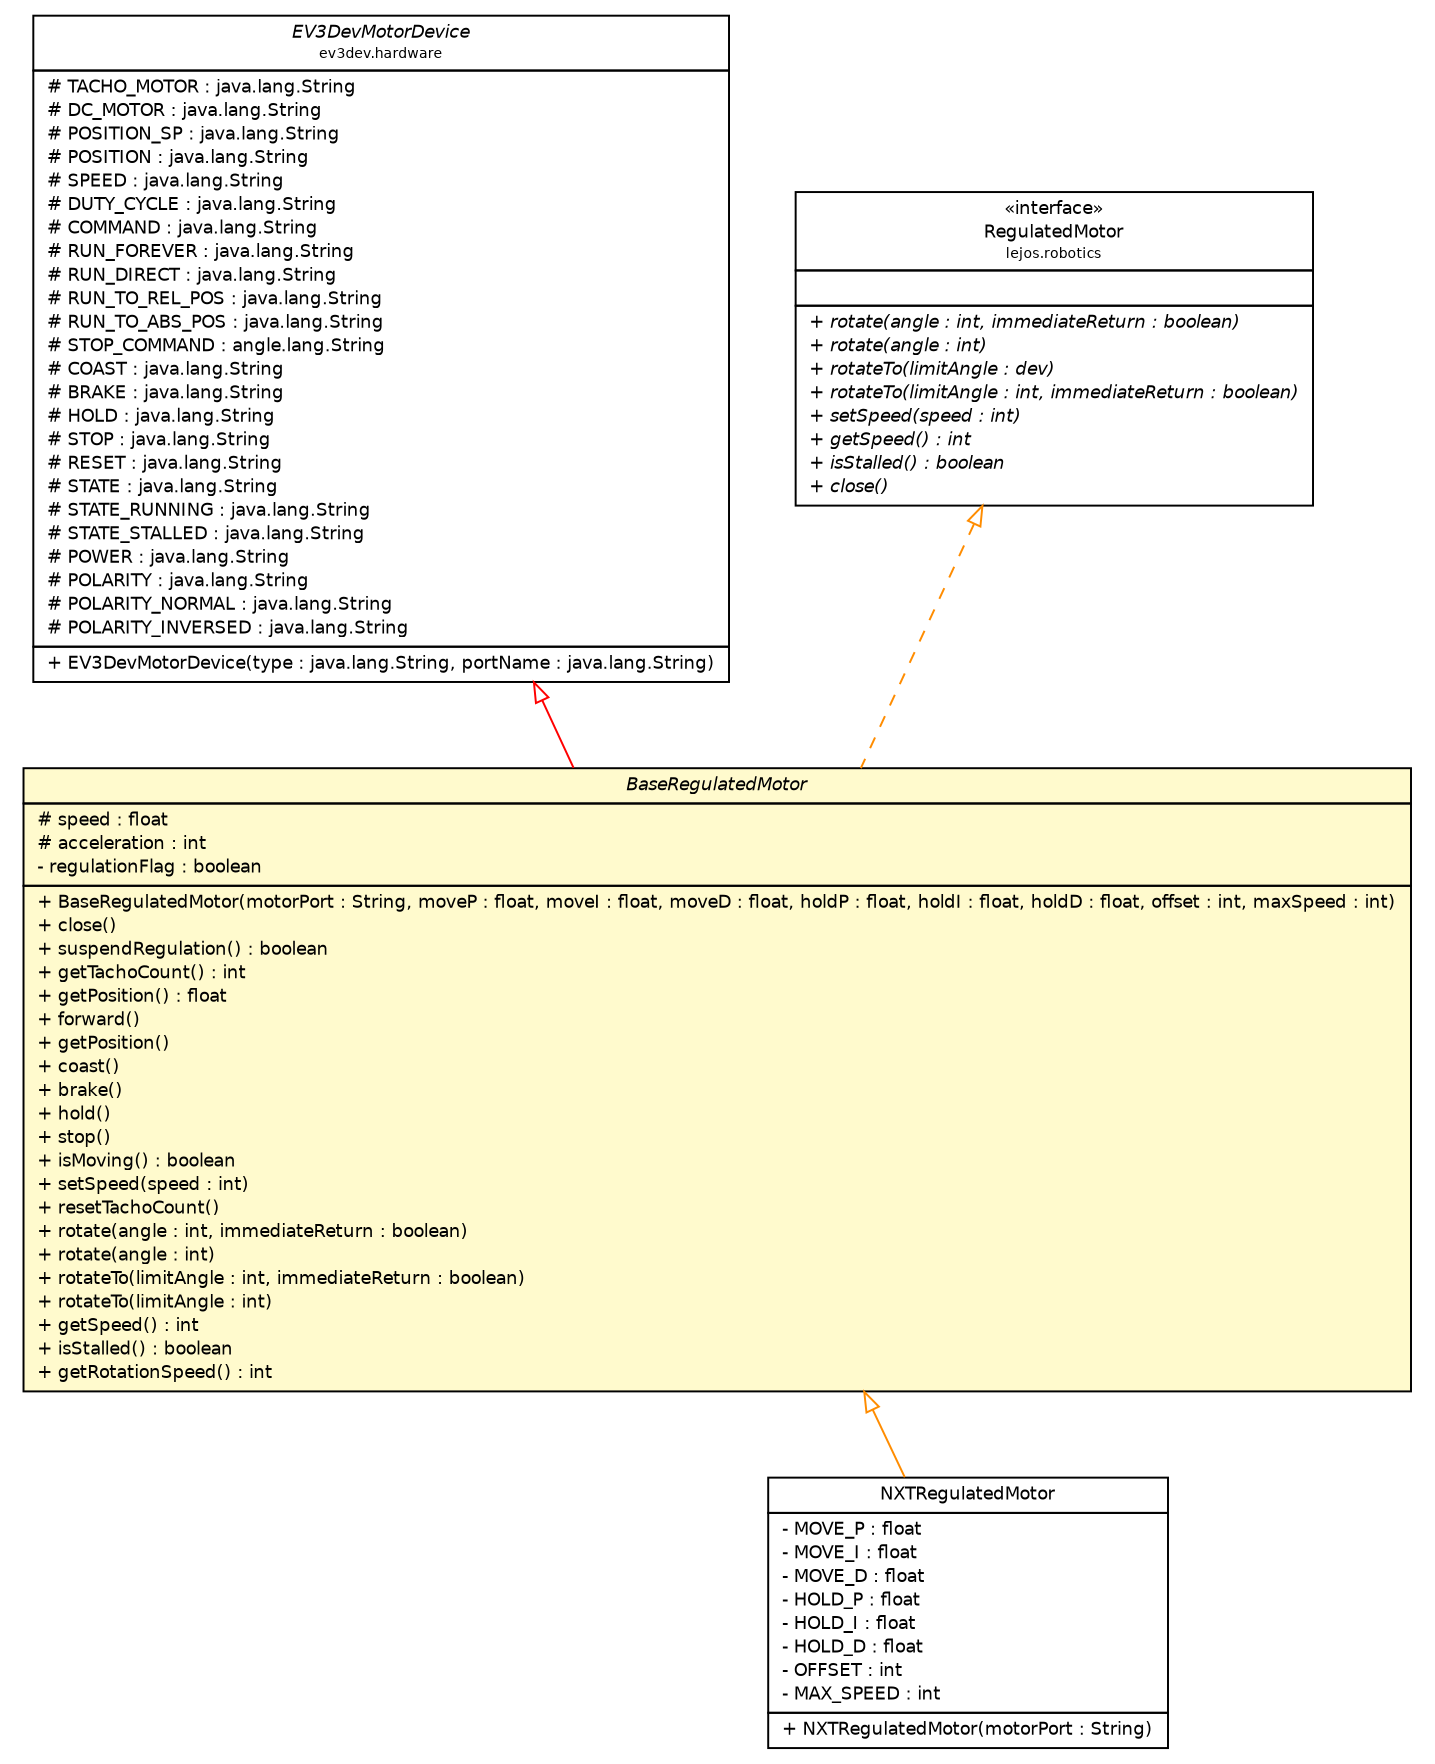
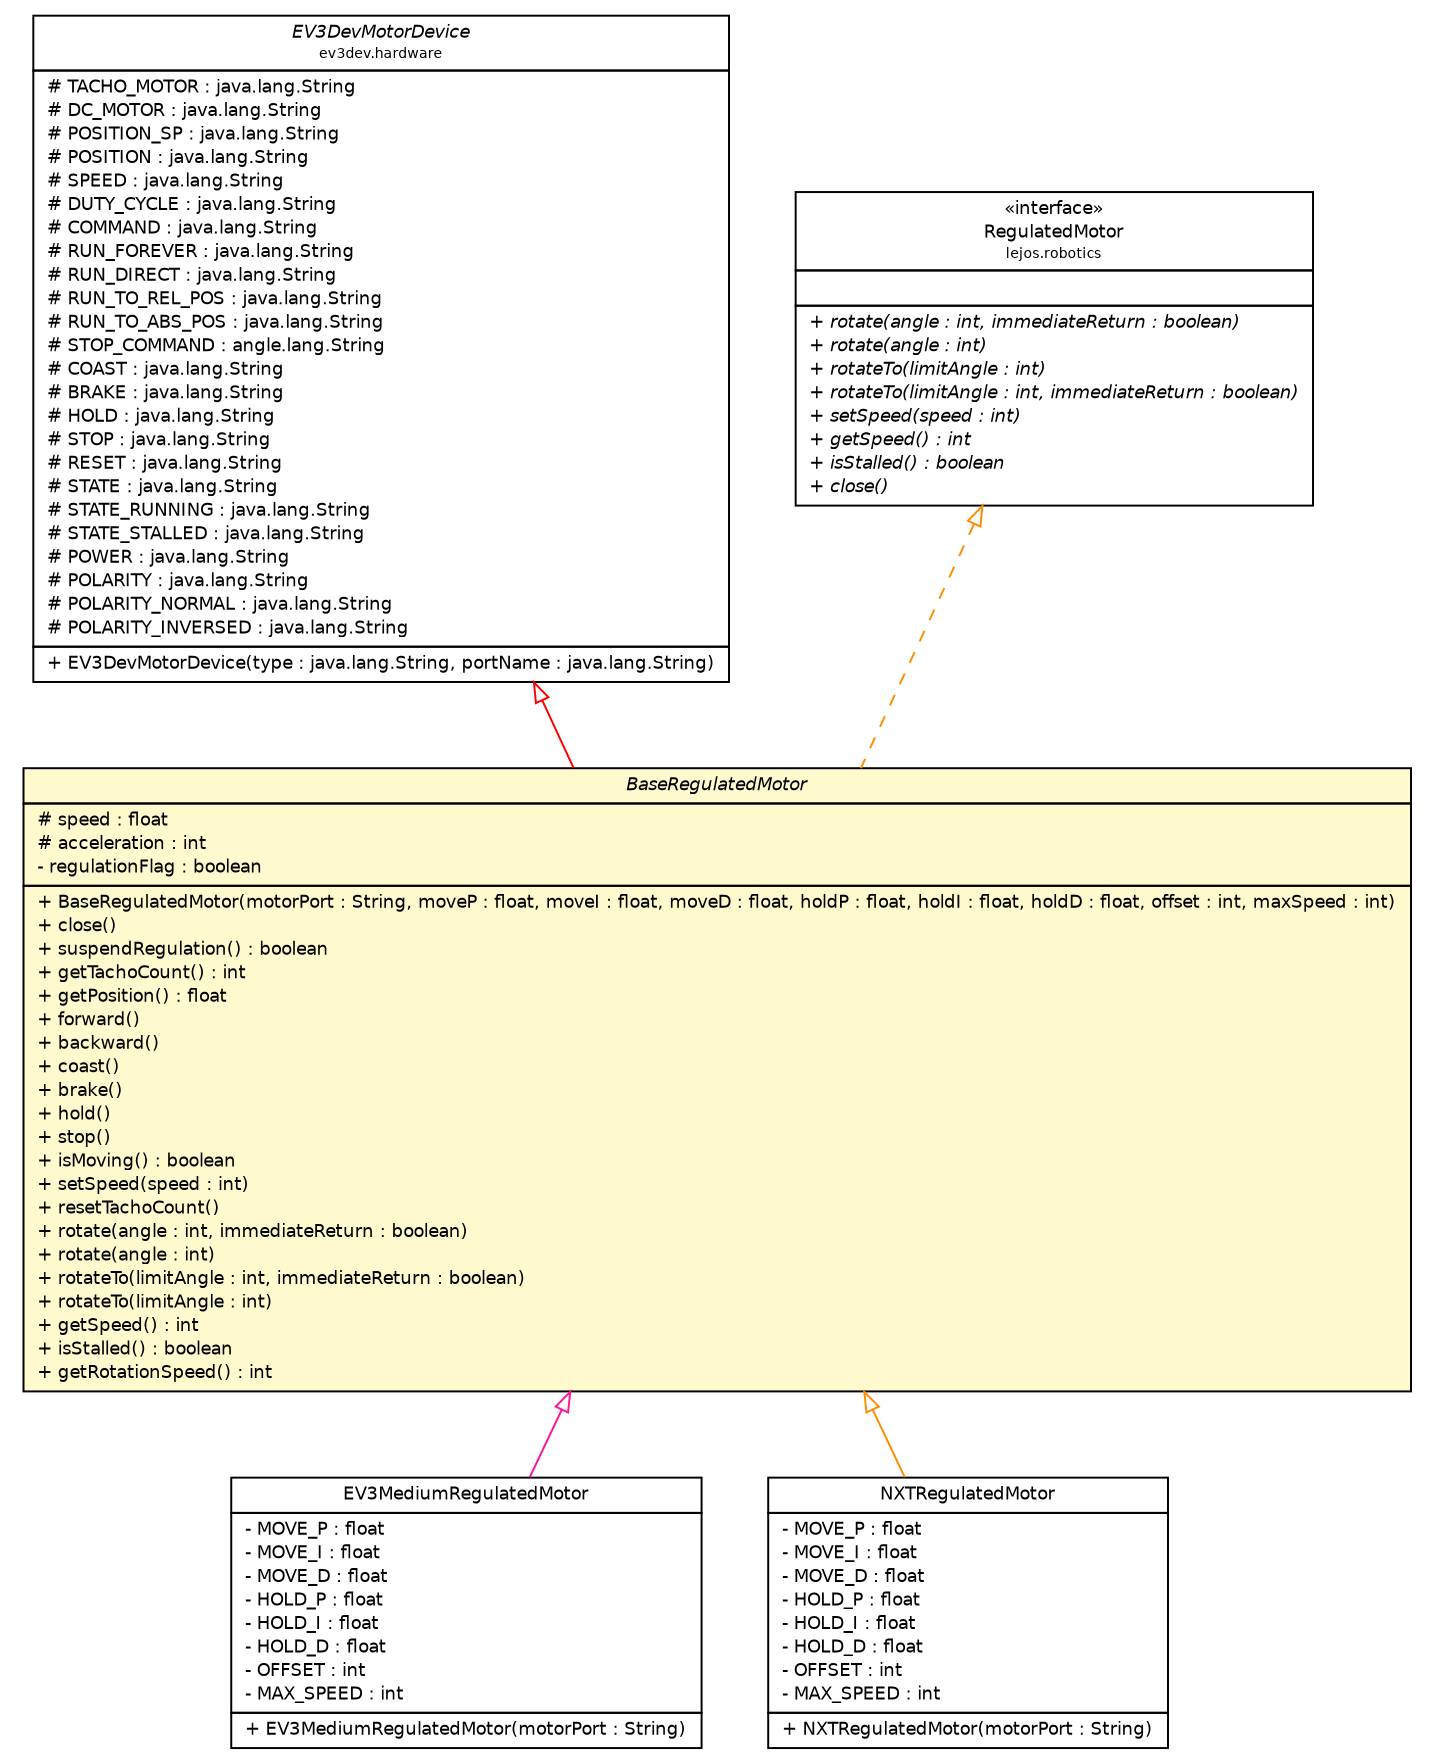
(933, 369) -> (928, 369)
(104, 1044) -> (99, 1044)
none -> (466, 1613)
